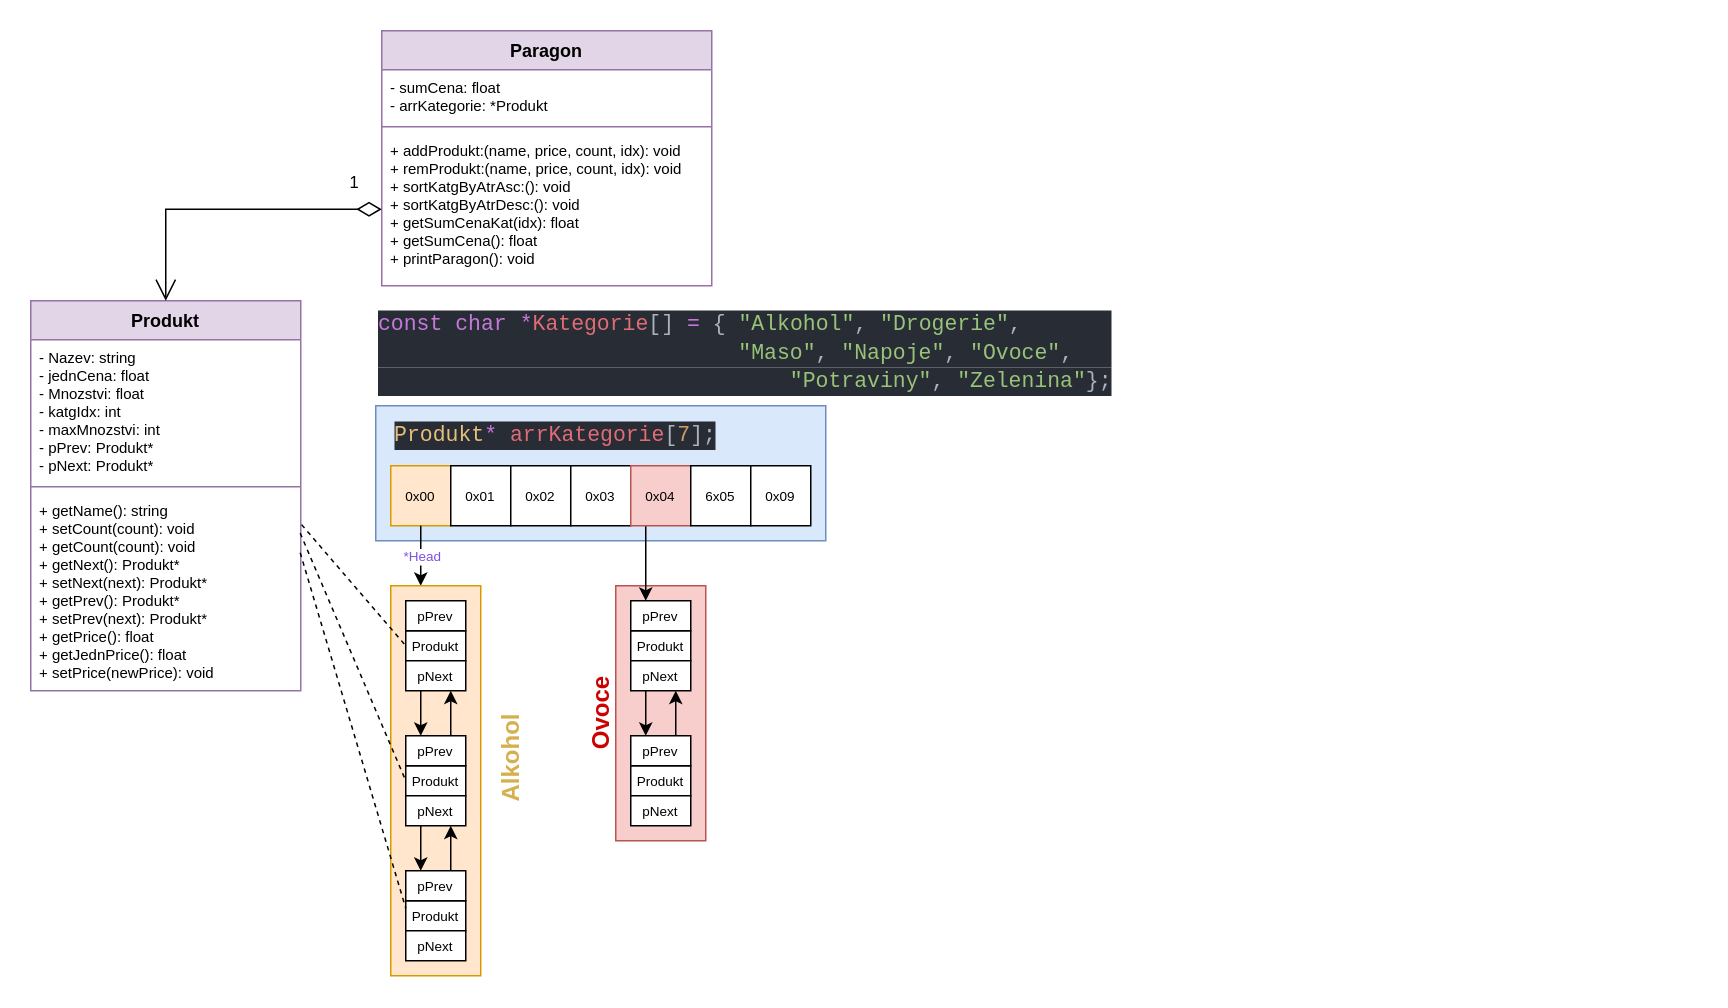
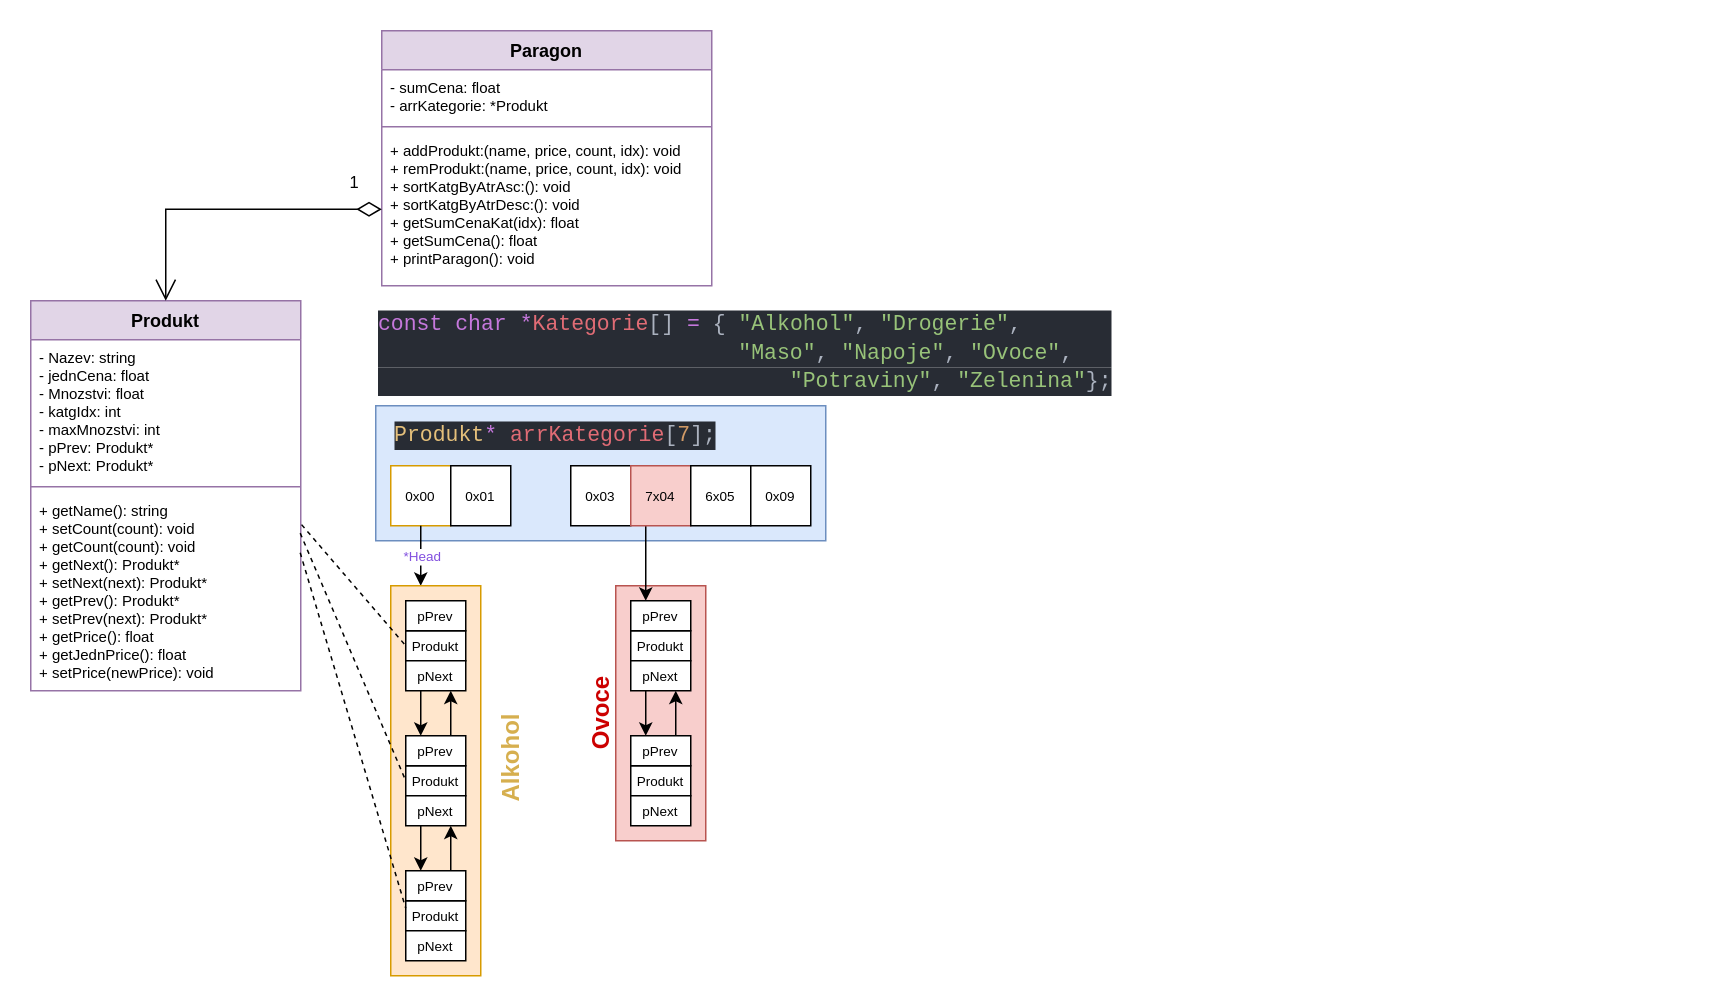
(421, 496) -> (421, 496)
(541, 496) -> none
(661, 496) -> (661, 496)
